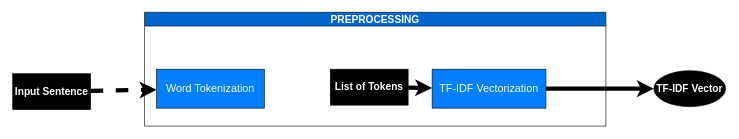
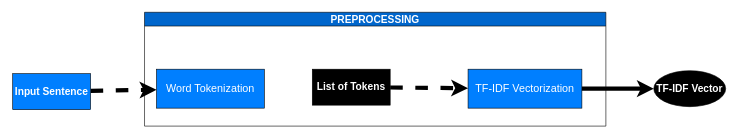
(369, 87) -> (351, 87)
(489, 89) -> (525, 89)
(51, 92) -> (51, 92)
